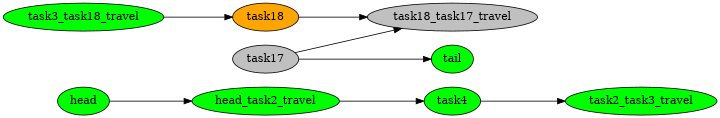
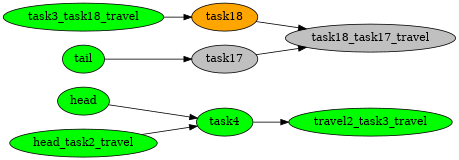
(361, 59) -> (144, 59)
(147, 101) -> (149, 111)
(641, 101) -> (371, 122)
